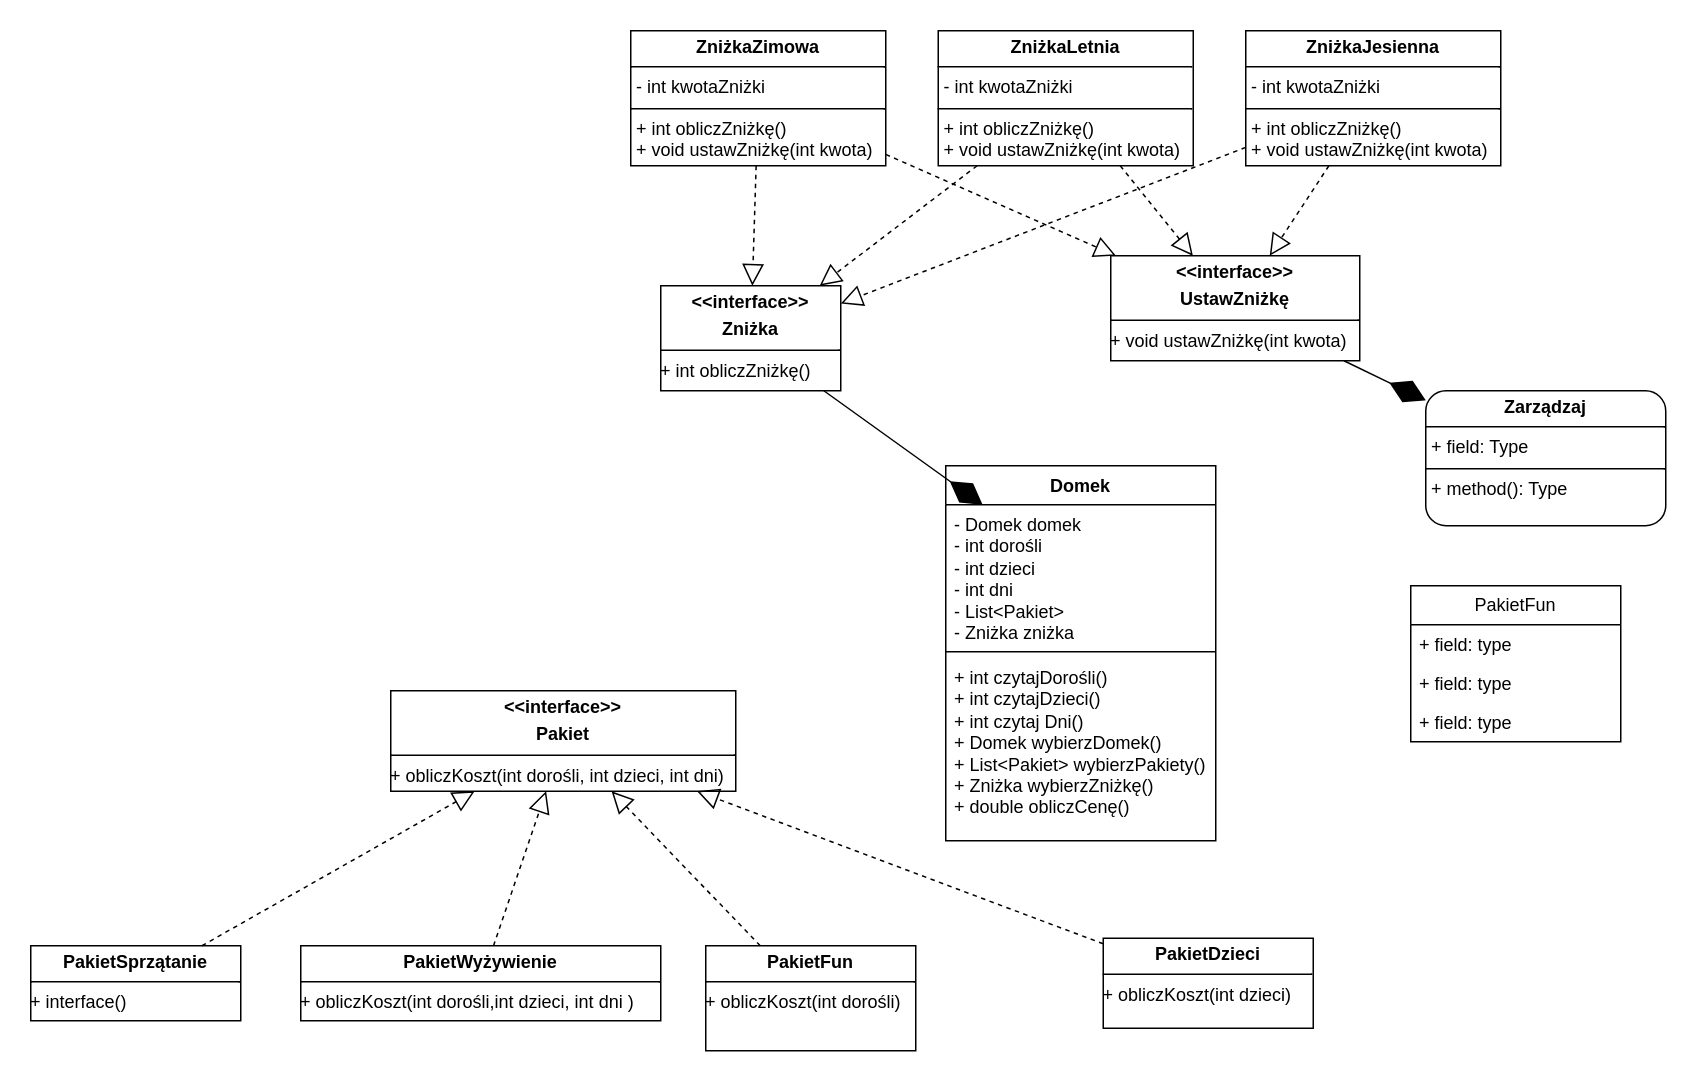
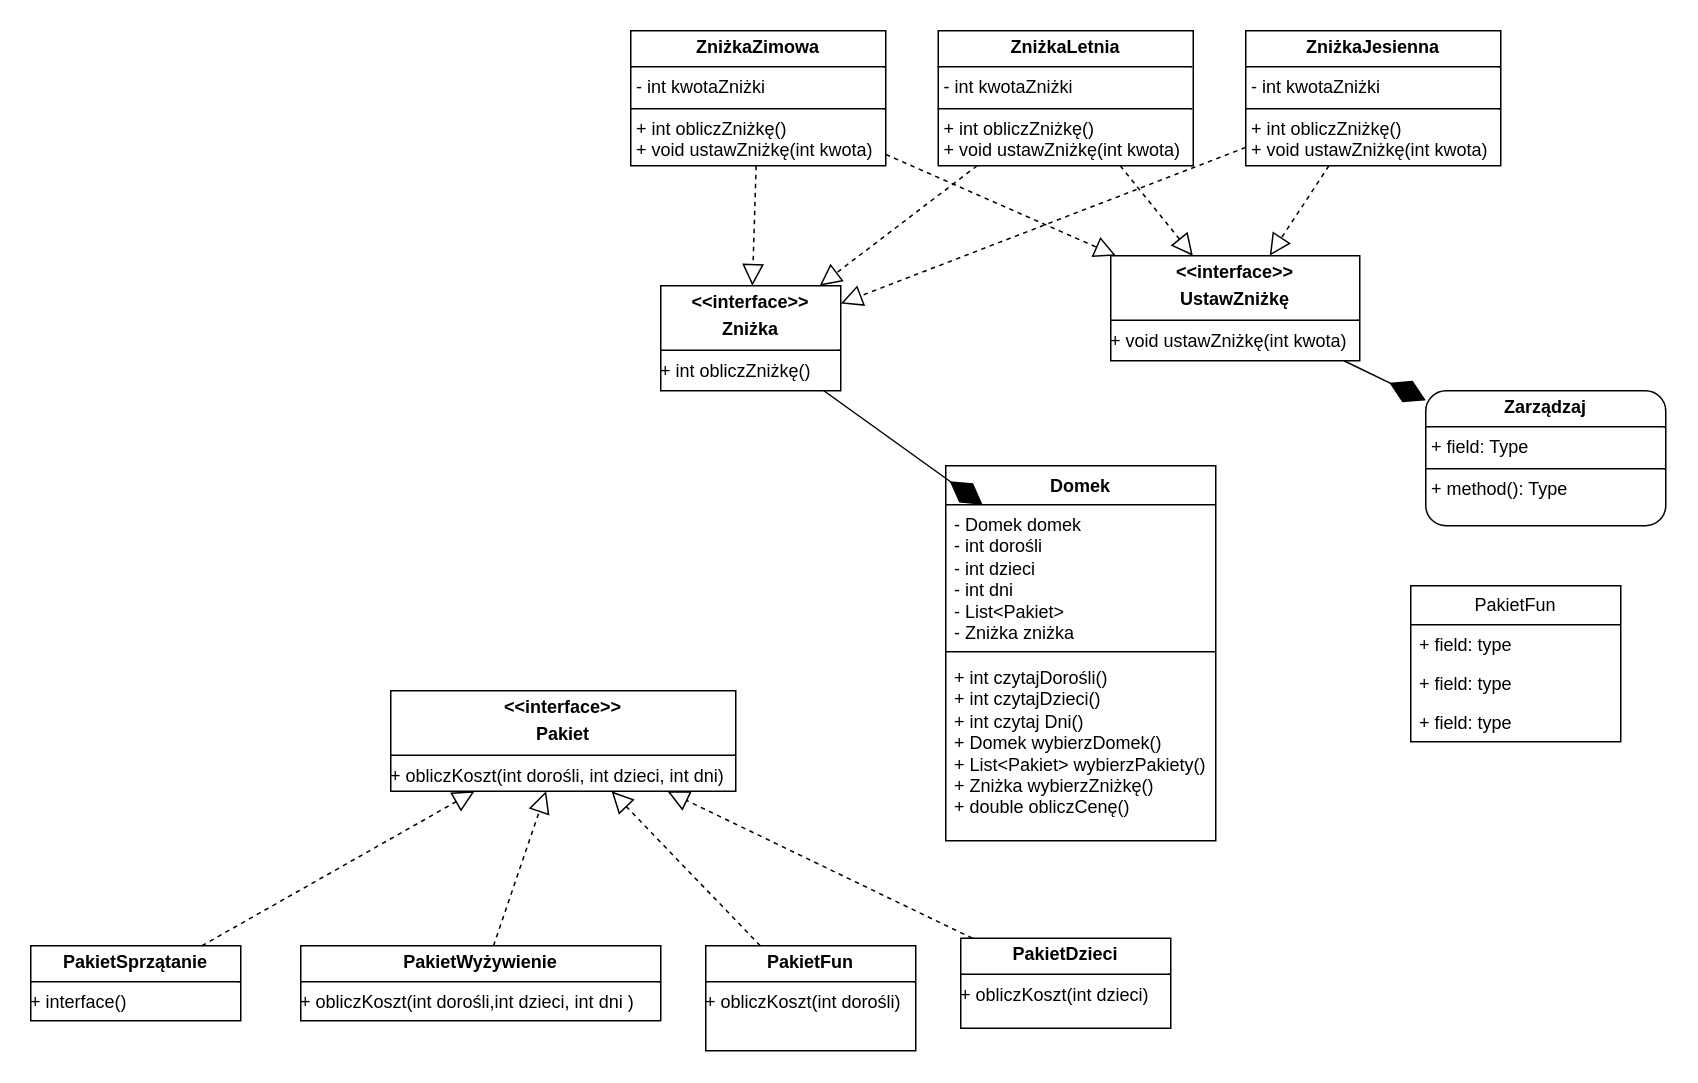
(1208, 983) -> (1066, 983)
